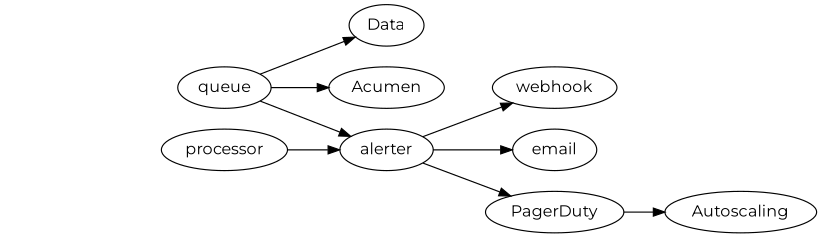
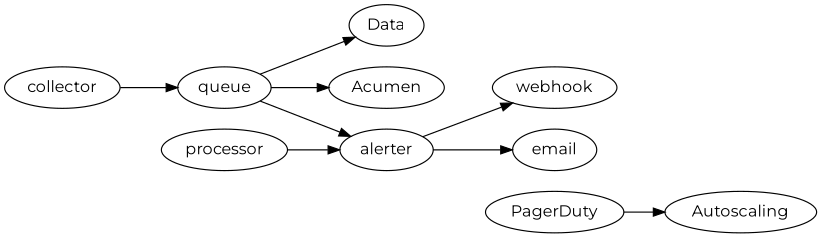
none -> (62, 88)
(461, 178) -> none
